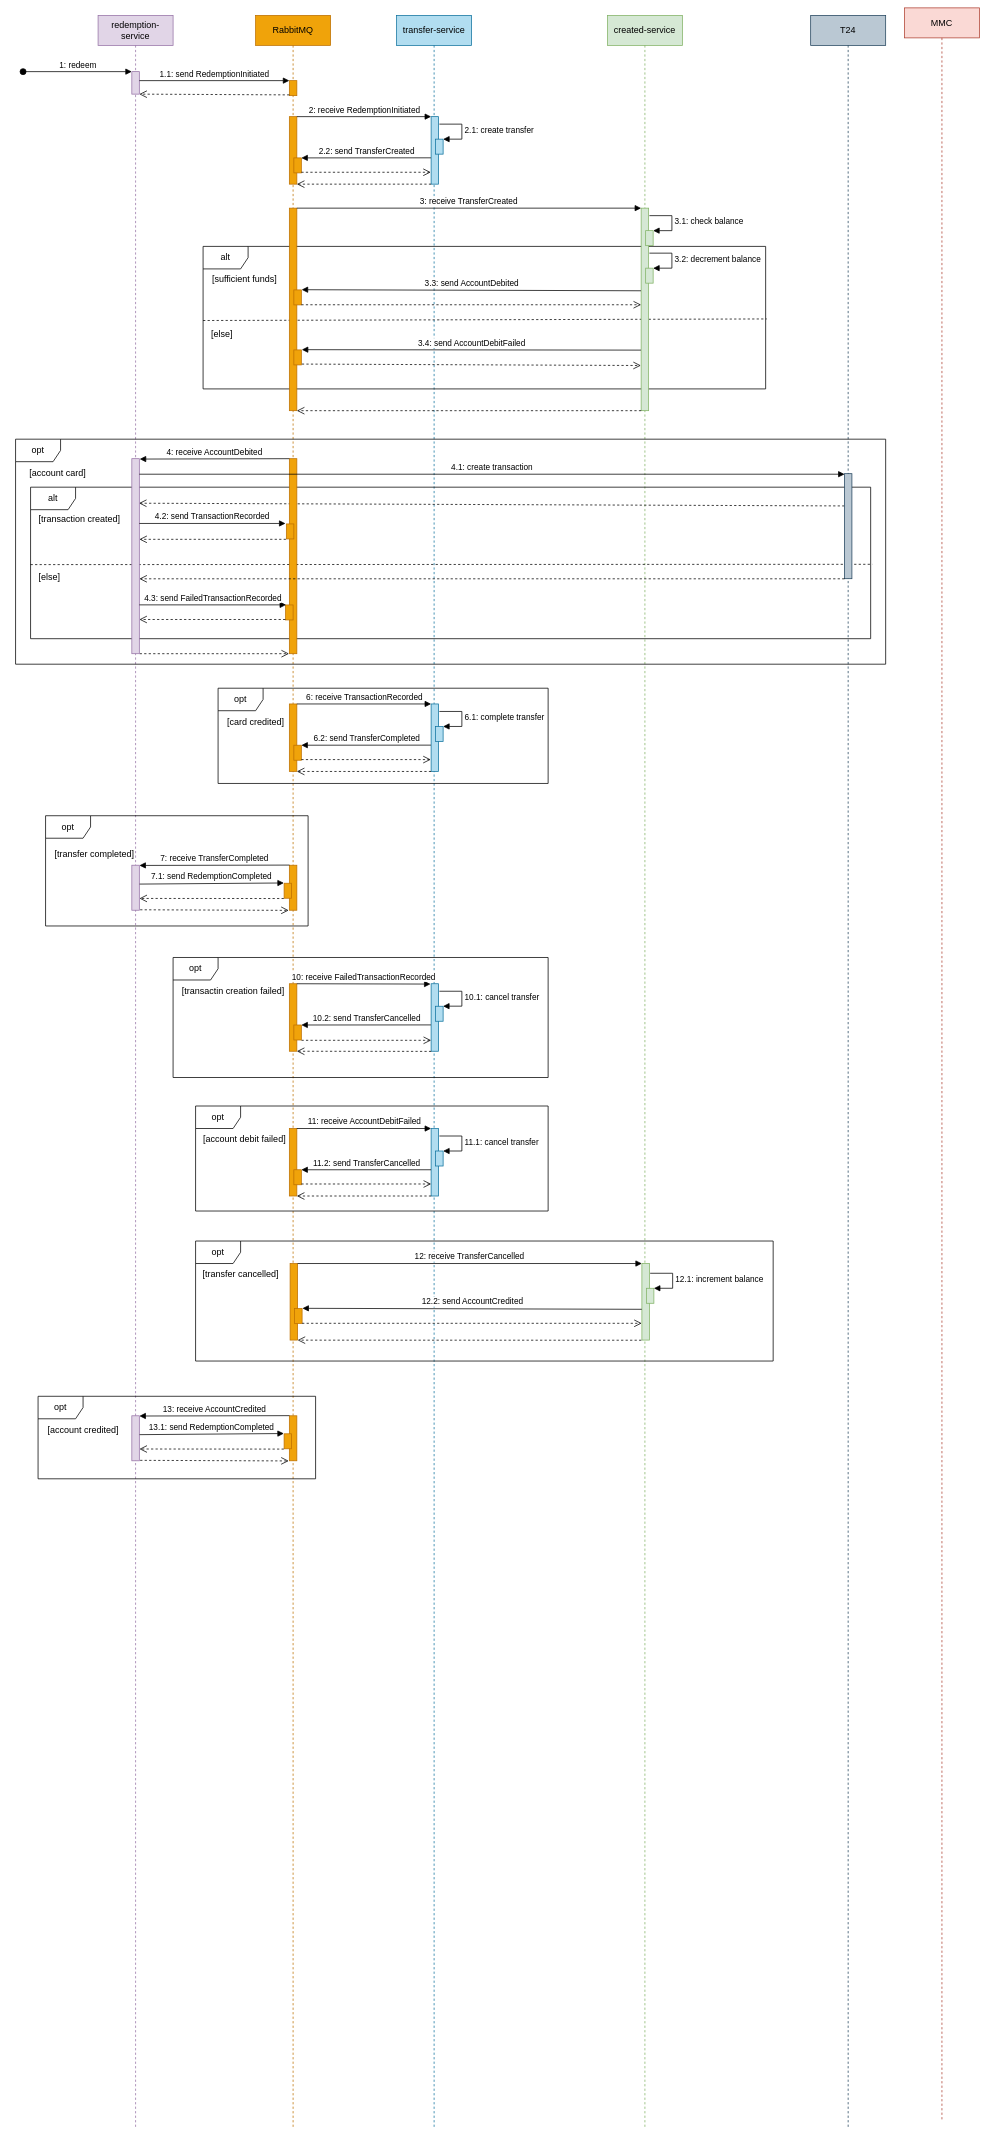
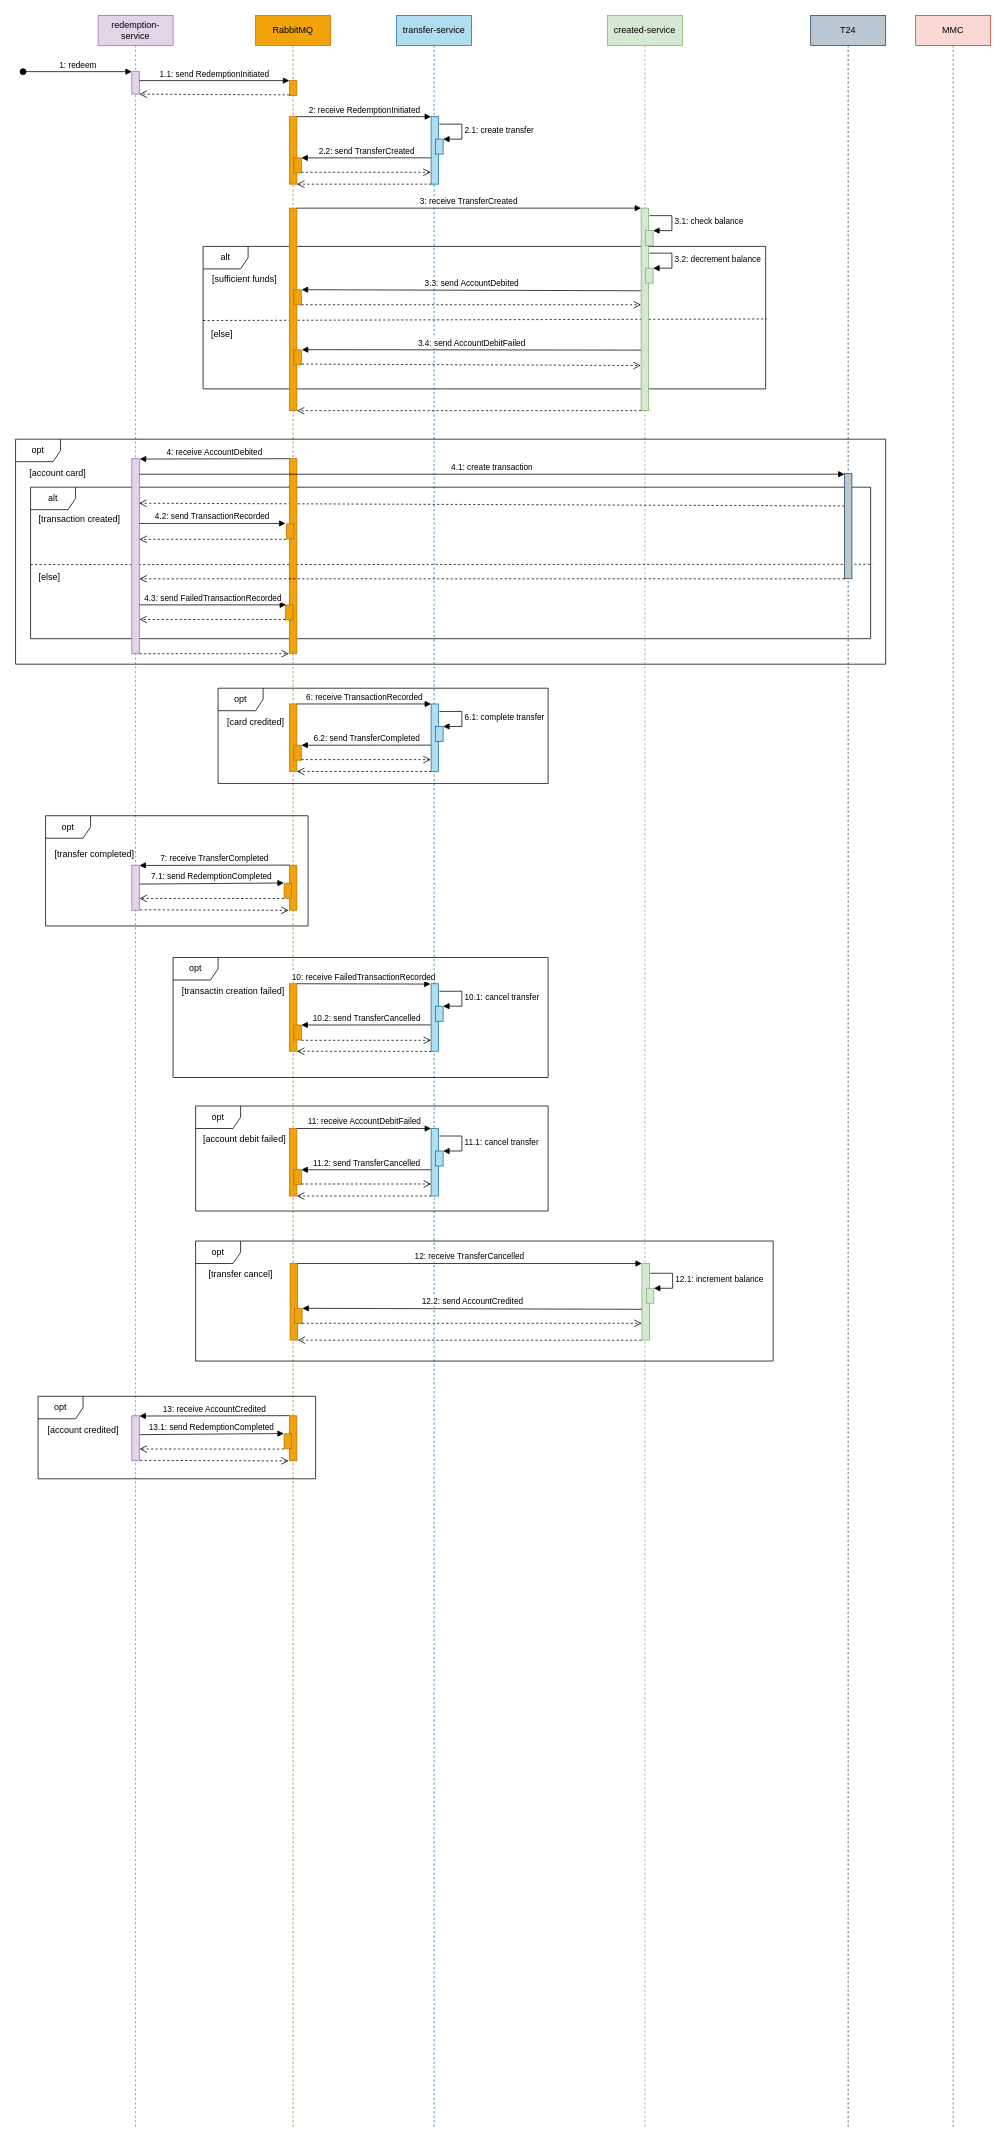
(942, 1064) -> (953, 1071)
(241, 1275) -> (241, 1275)
